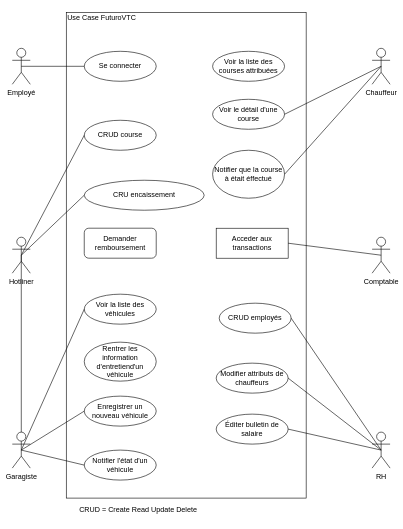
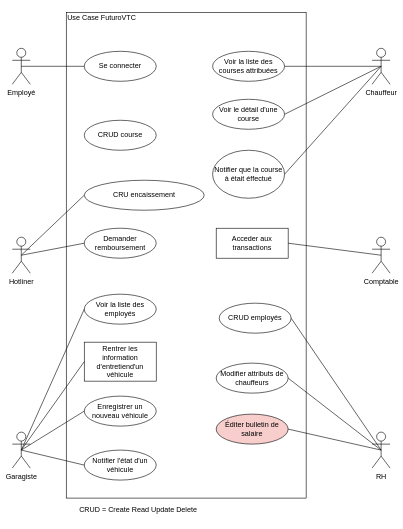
none -> (331, 66)
(55, 191) -> none
(120, 243) -> (120, 243)
(120, 309) -> (120, 309)
(21, 348) -> (57, 249)
(120, 362) -> (120, 362)
none -> (56, 402)
(252, 429) -> (252, 429)
